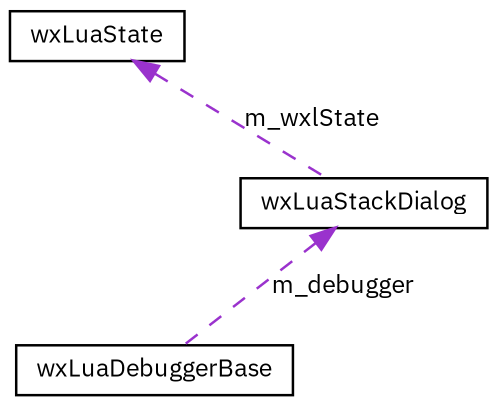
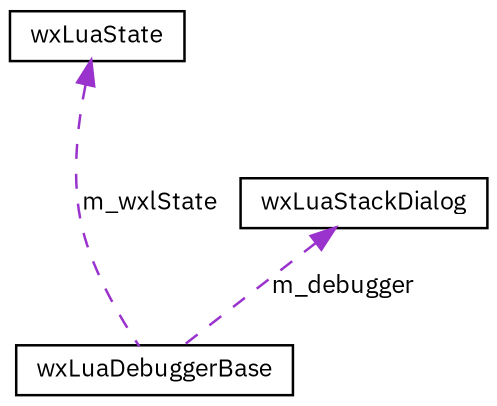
(242, 126) -> (81, 222)
